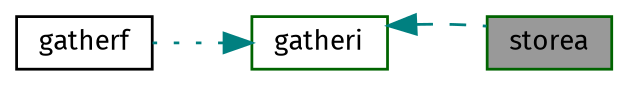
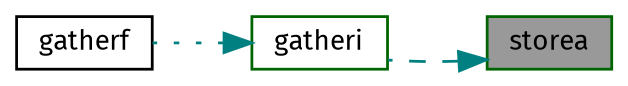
(452, 24) -> (424, 62)
